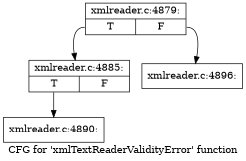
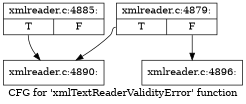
(74, 37) -> (101, 43)
